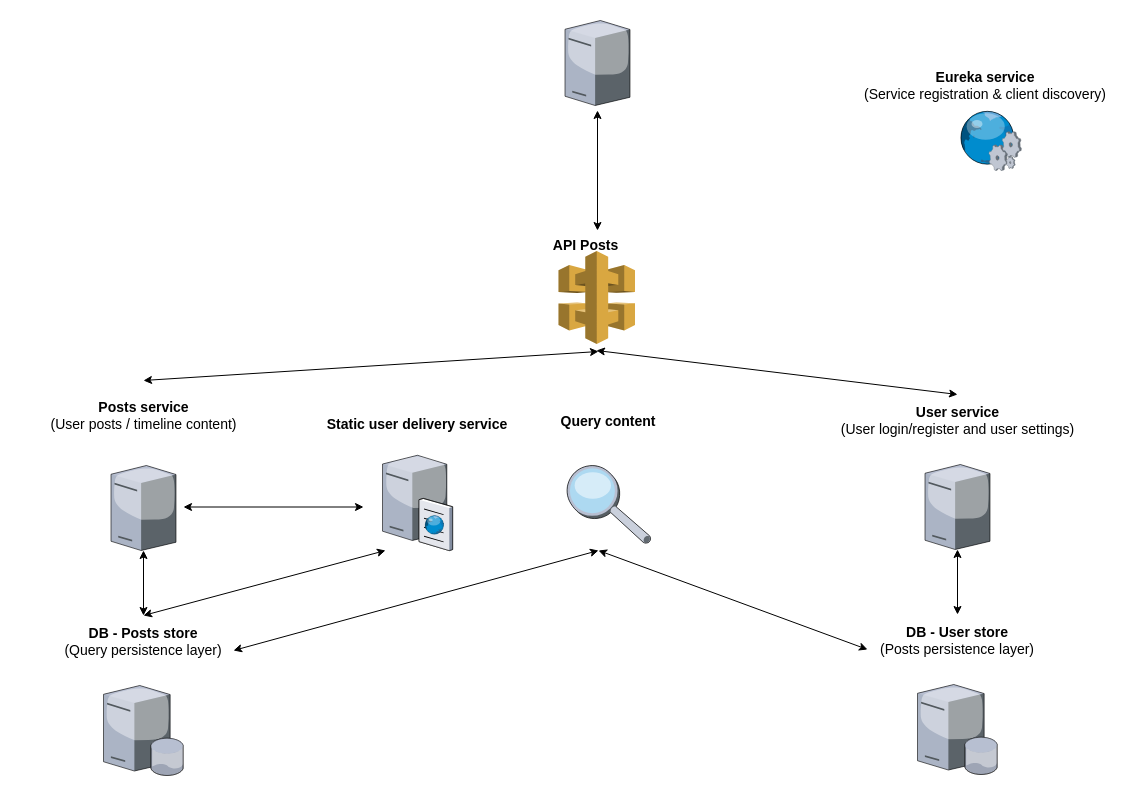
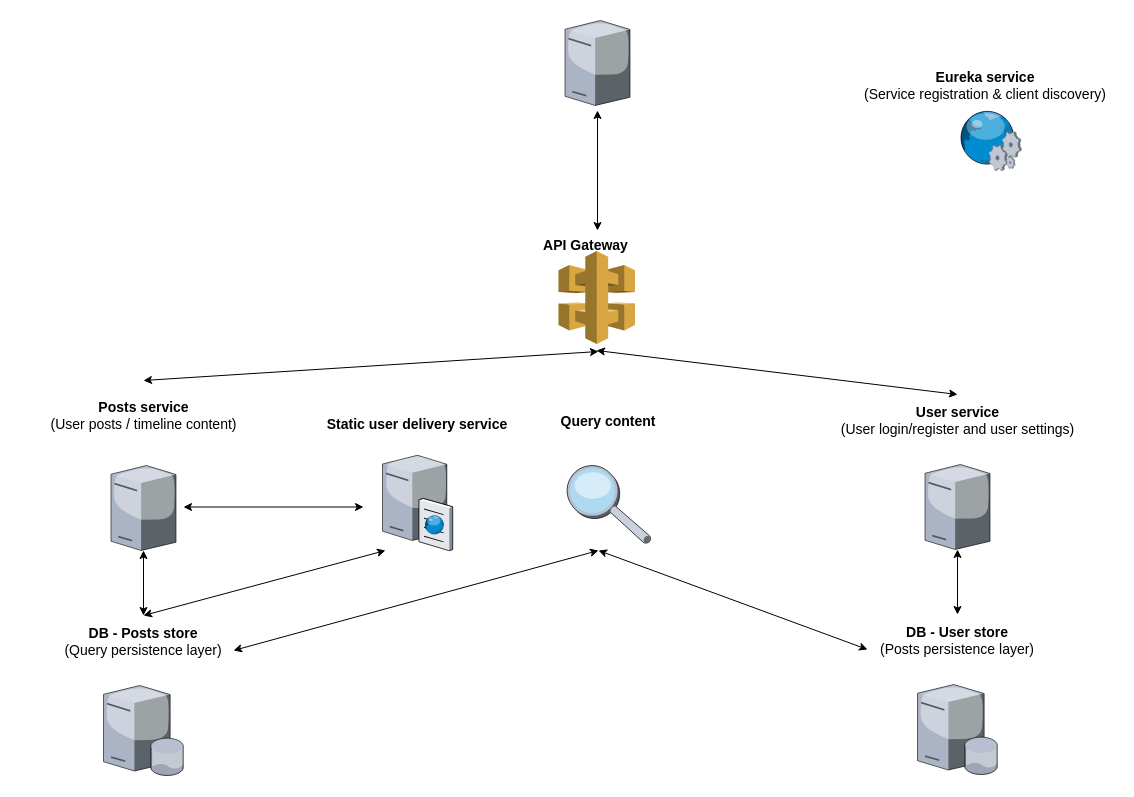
(586, 246) -> (586, 246)
